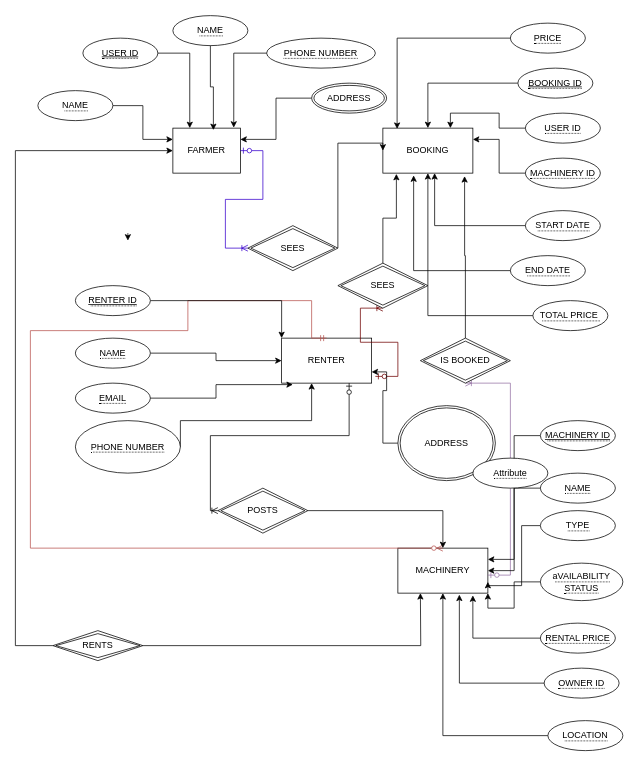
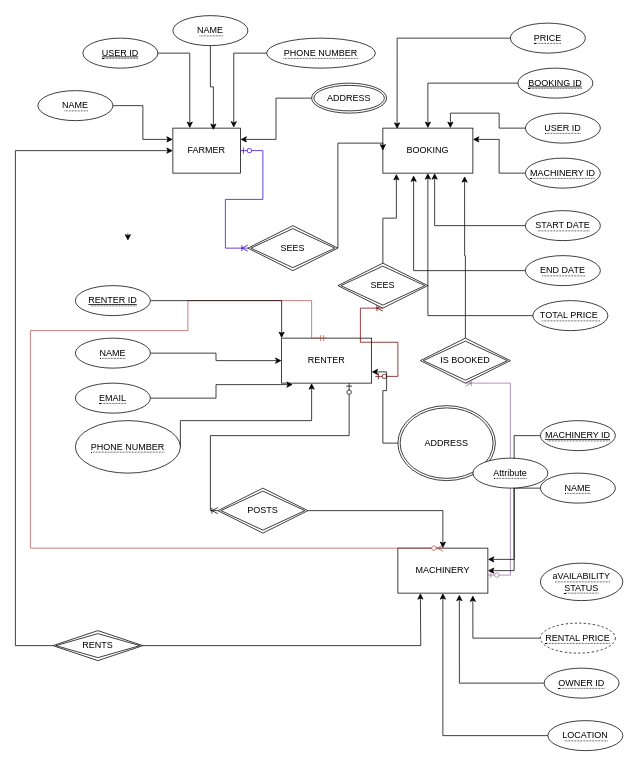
(548, 270) -> (563, 270)
(578, 525) -> none
(522, 563) -> none
(516, 582) -> none
(578, 638) -> (578, 638)
